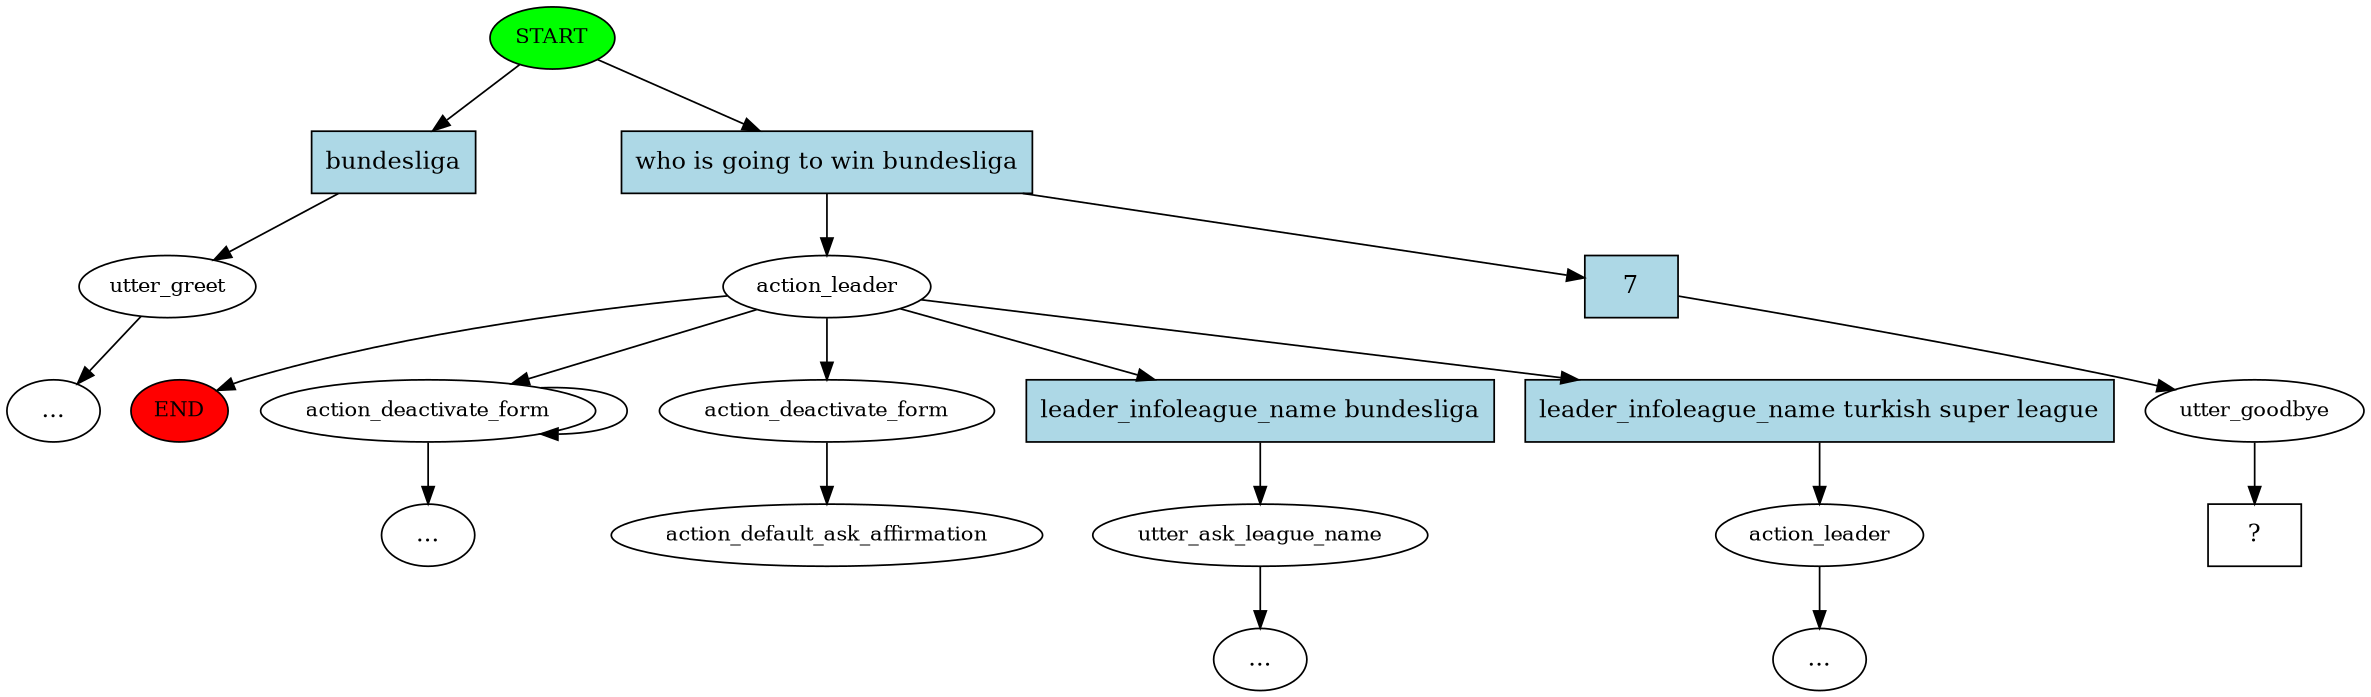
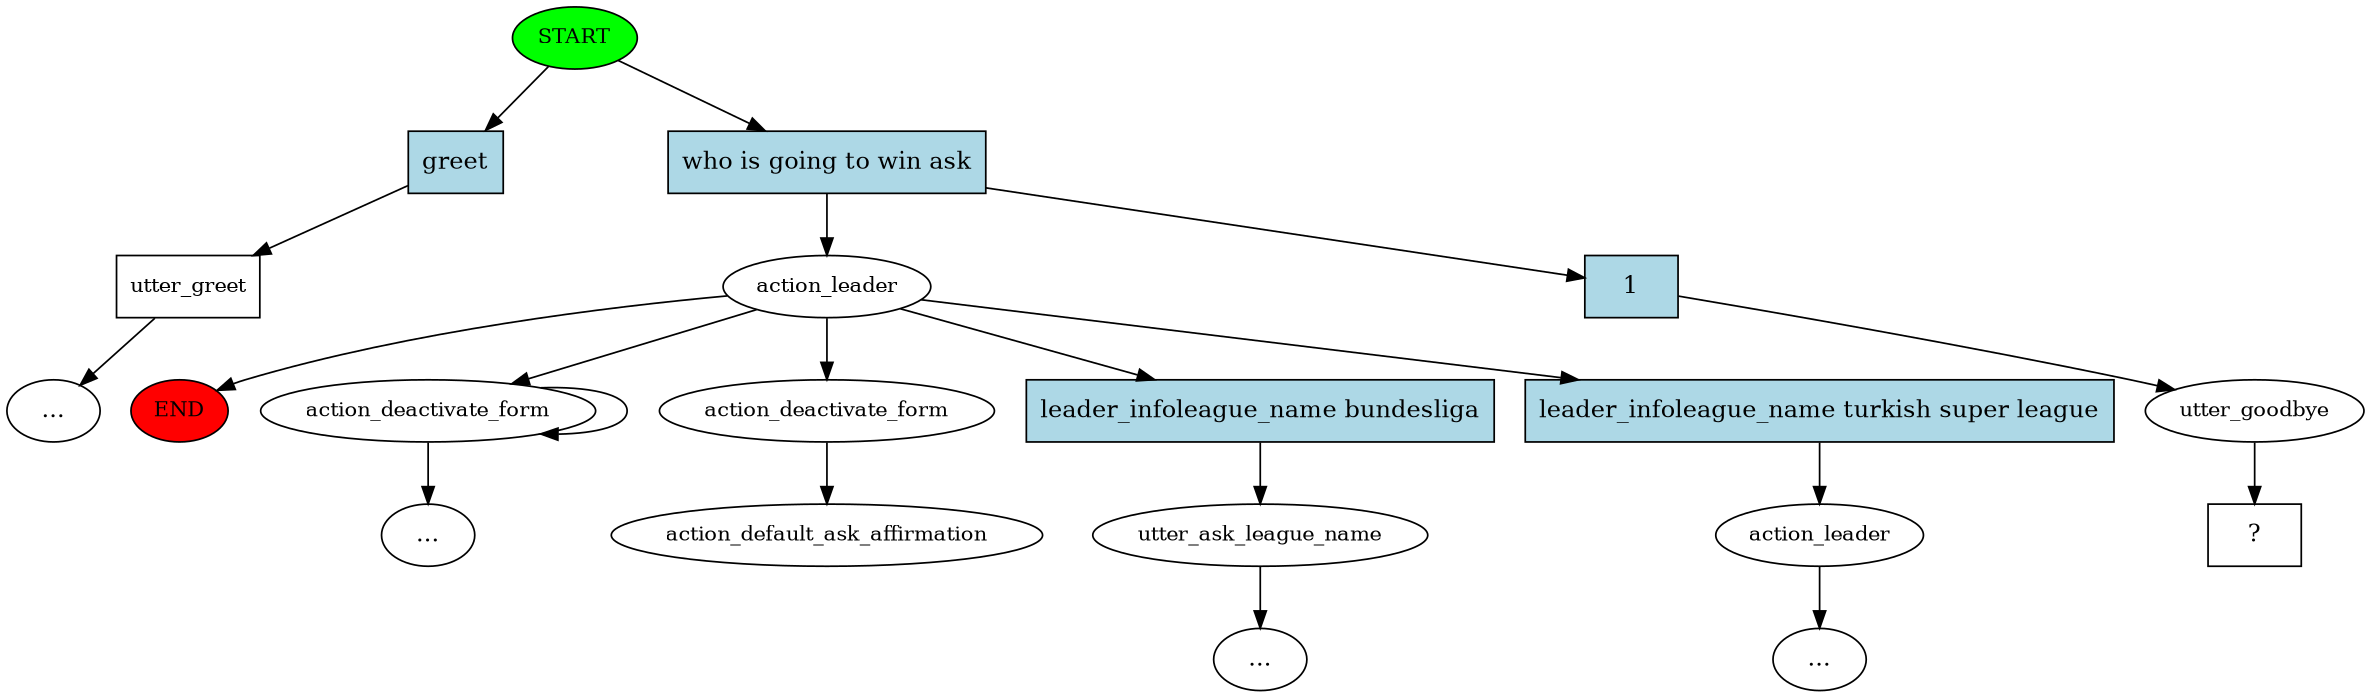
(394, 162) -> (456, 162)
(827, 162) -> (827, 162)
(167, 287) -> (188, 287)
(1631, 287) -> (1631, 287)
